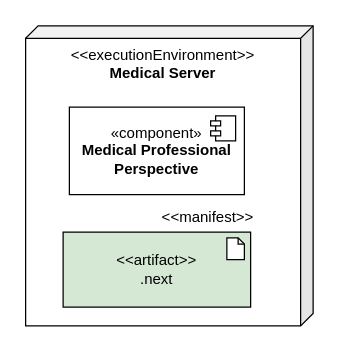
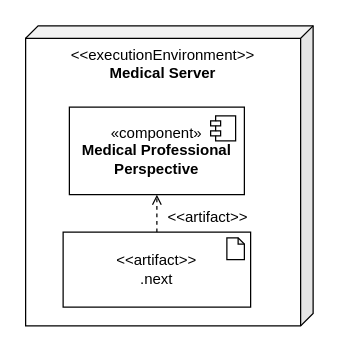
none -> (157, 215)
(208, 217) -> (208, 217)
(157, 269) -> (157, 269)
